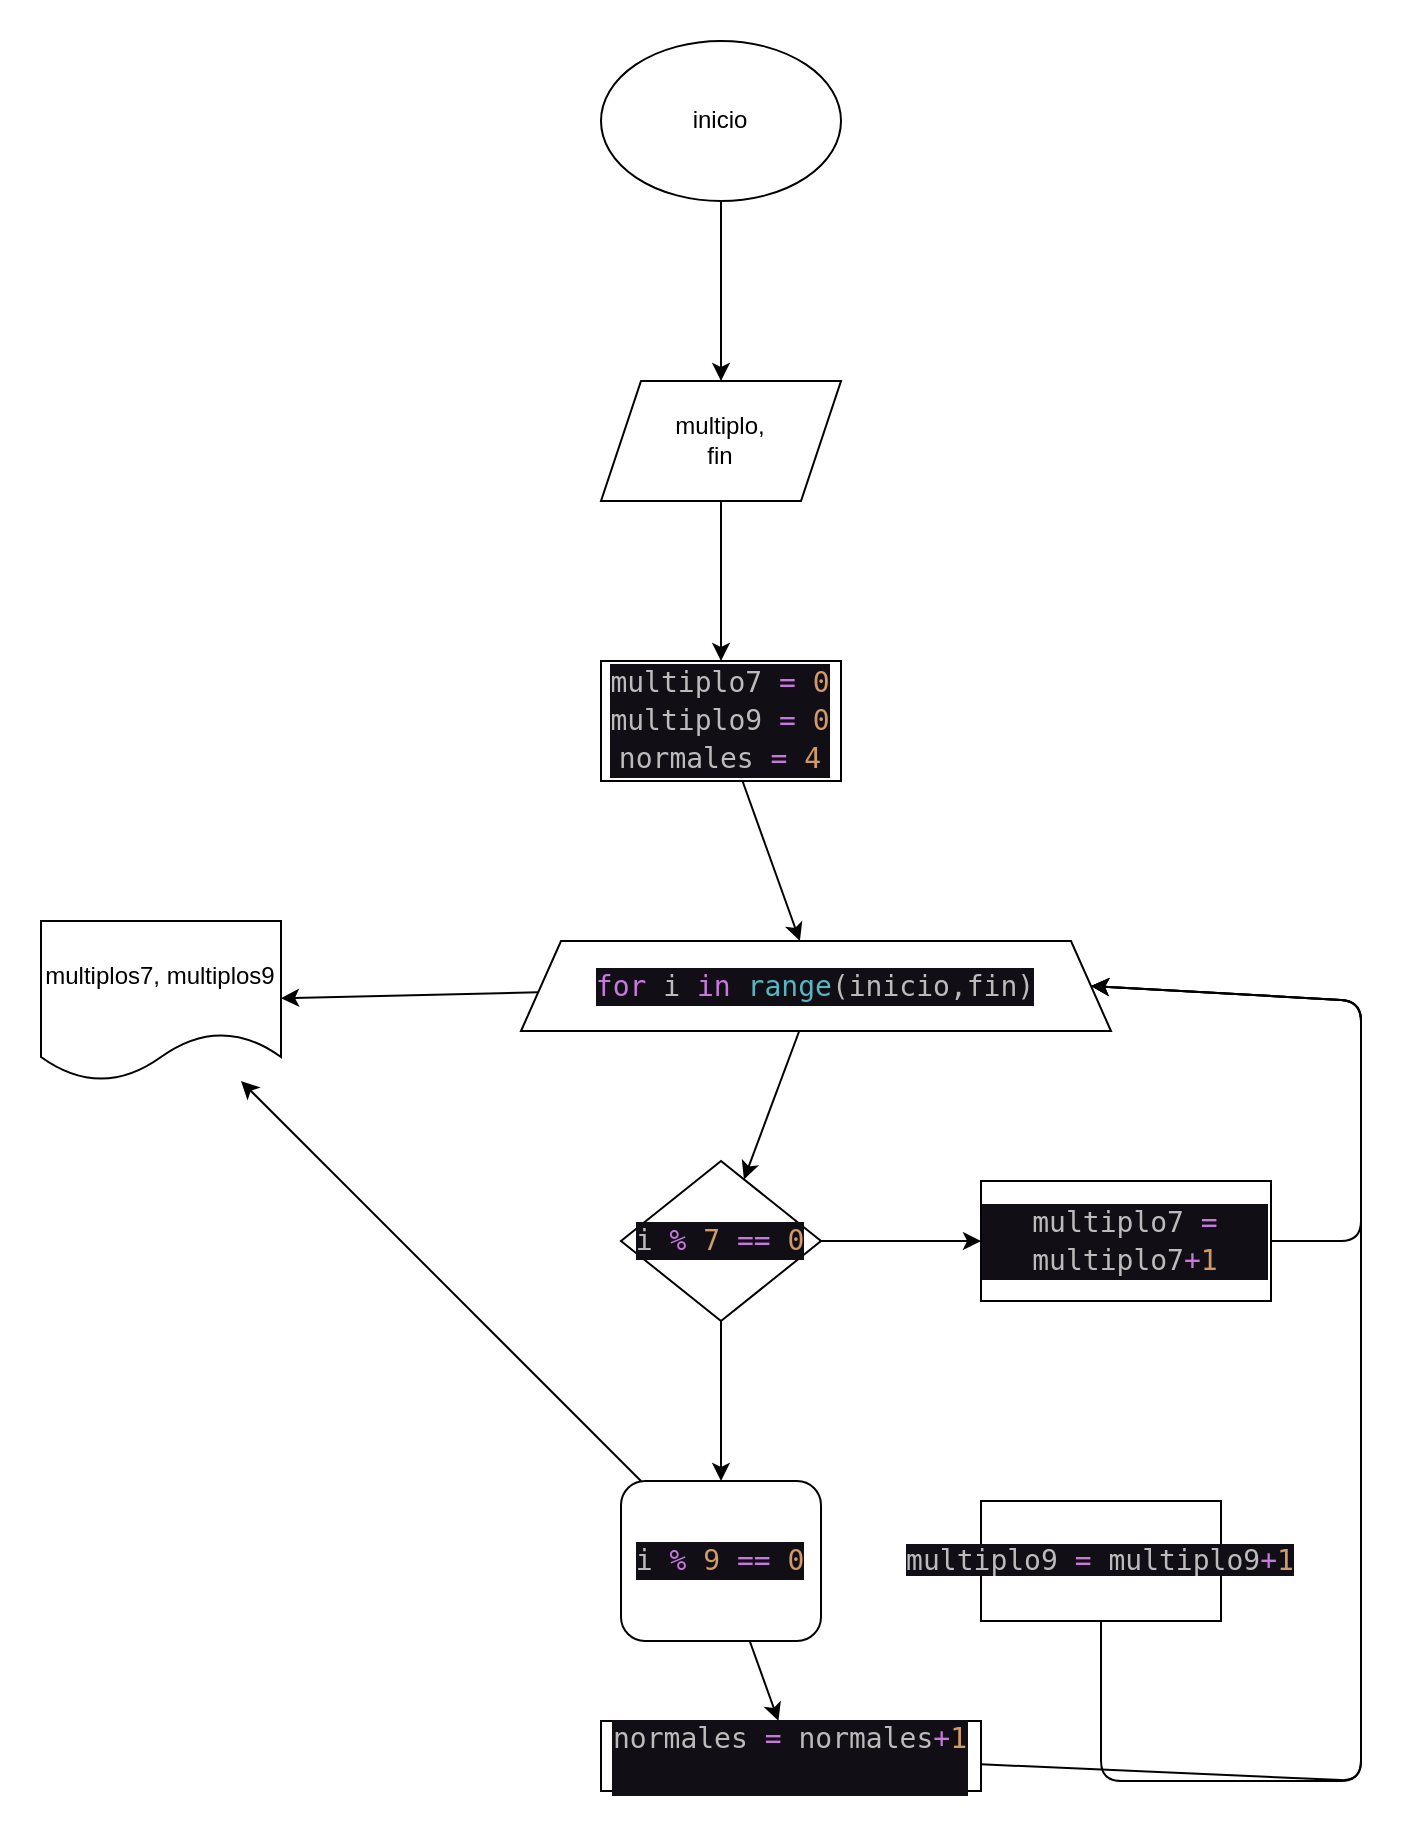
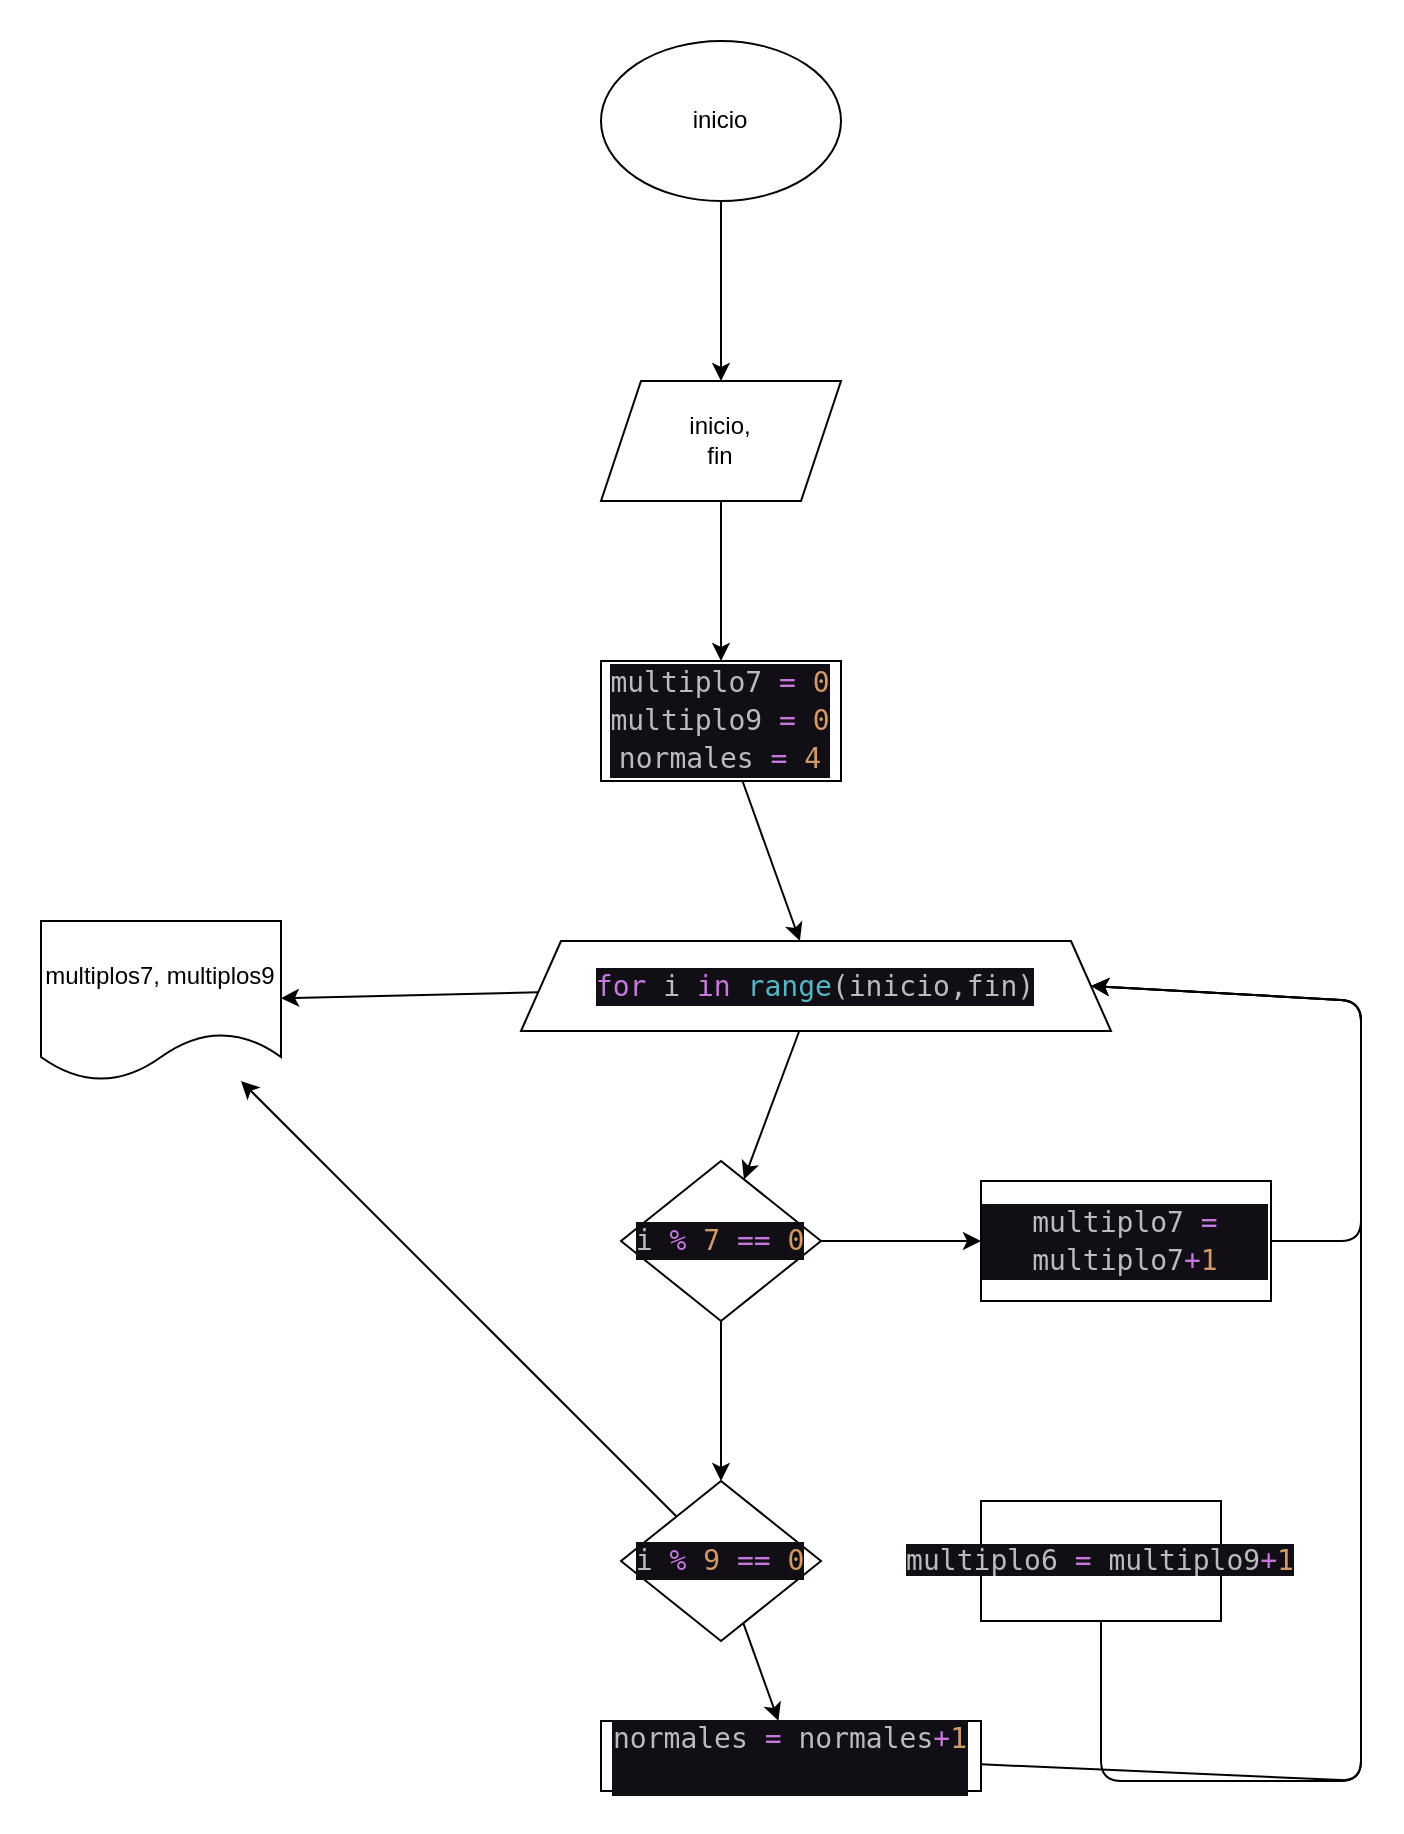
(721, 441) -> (721, 441)
(721, 1561) -> (721, 1561)
(1101, 1561) -> (1101, 1561)
